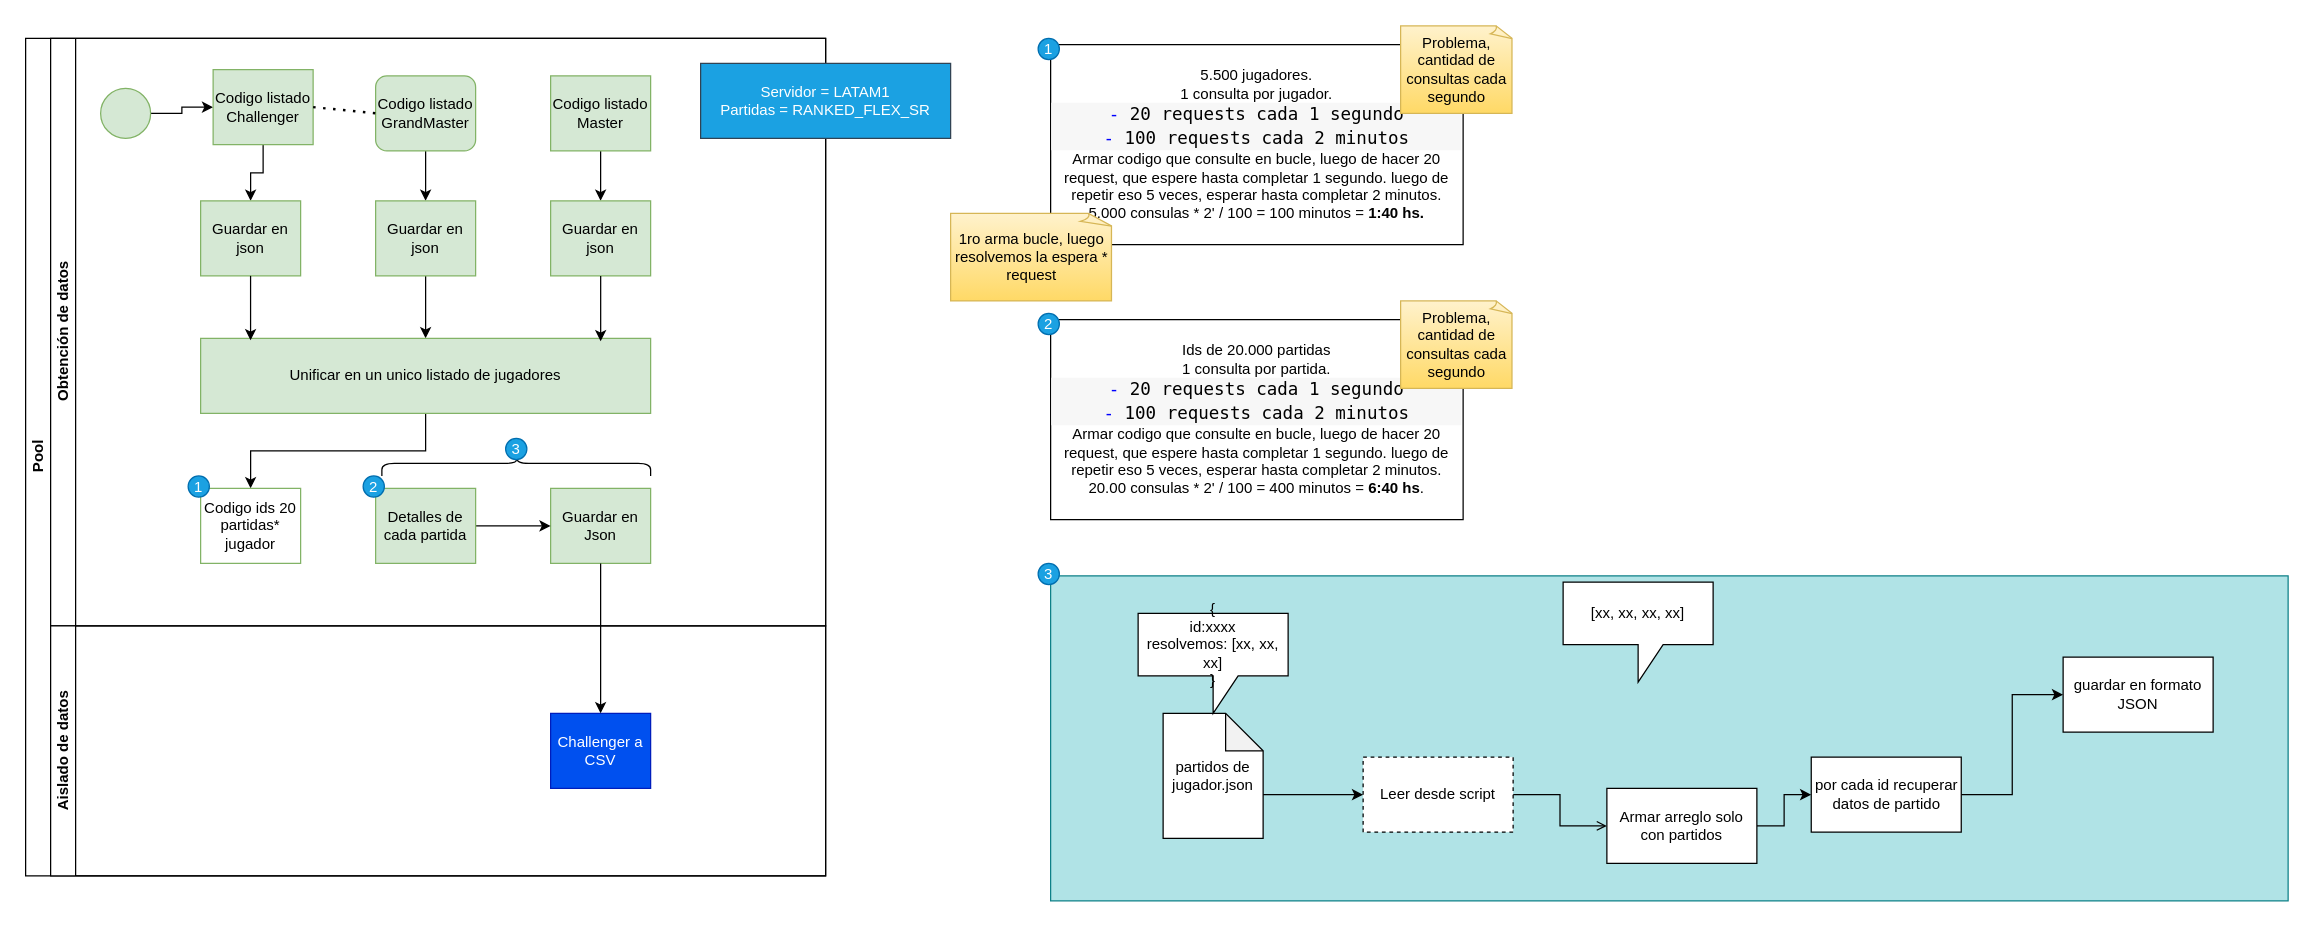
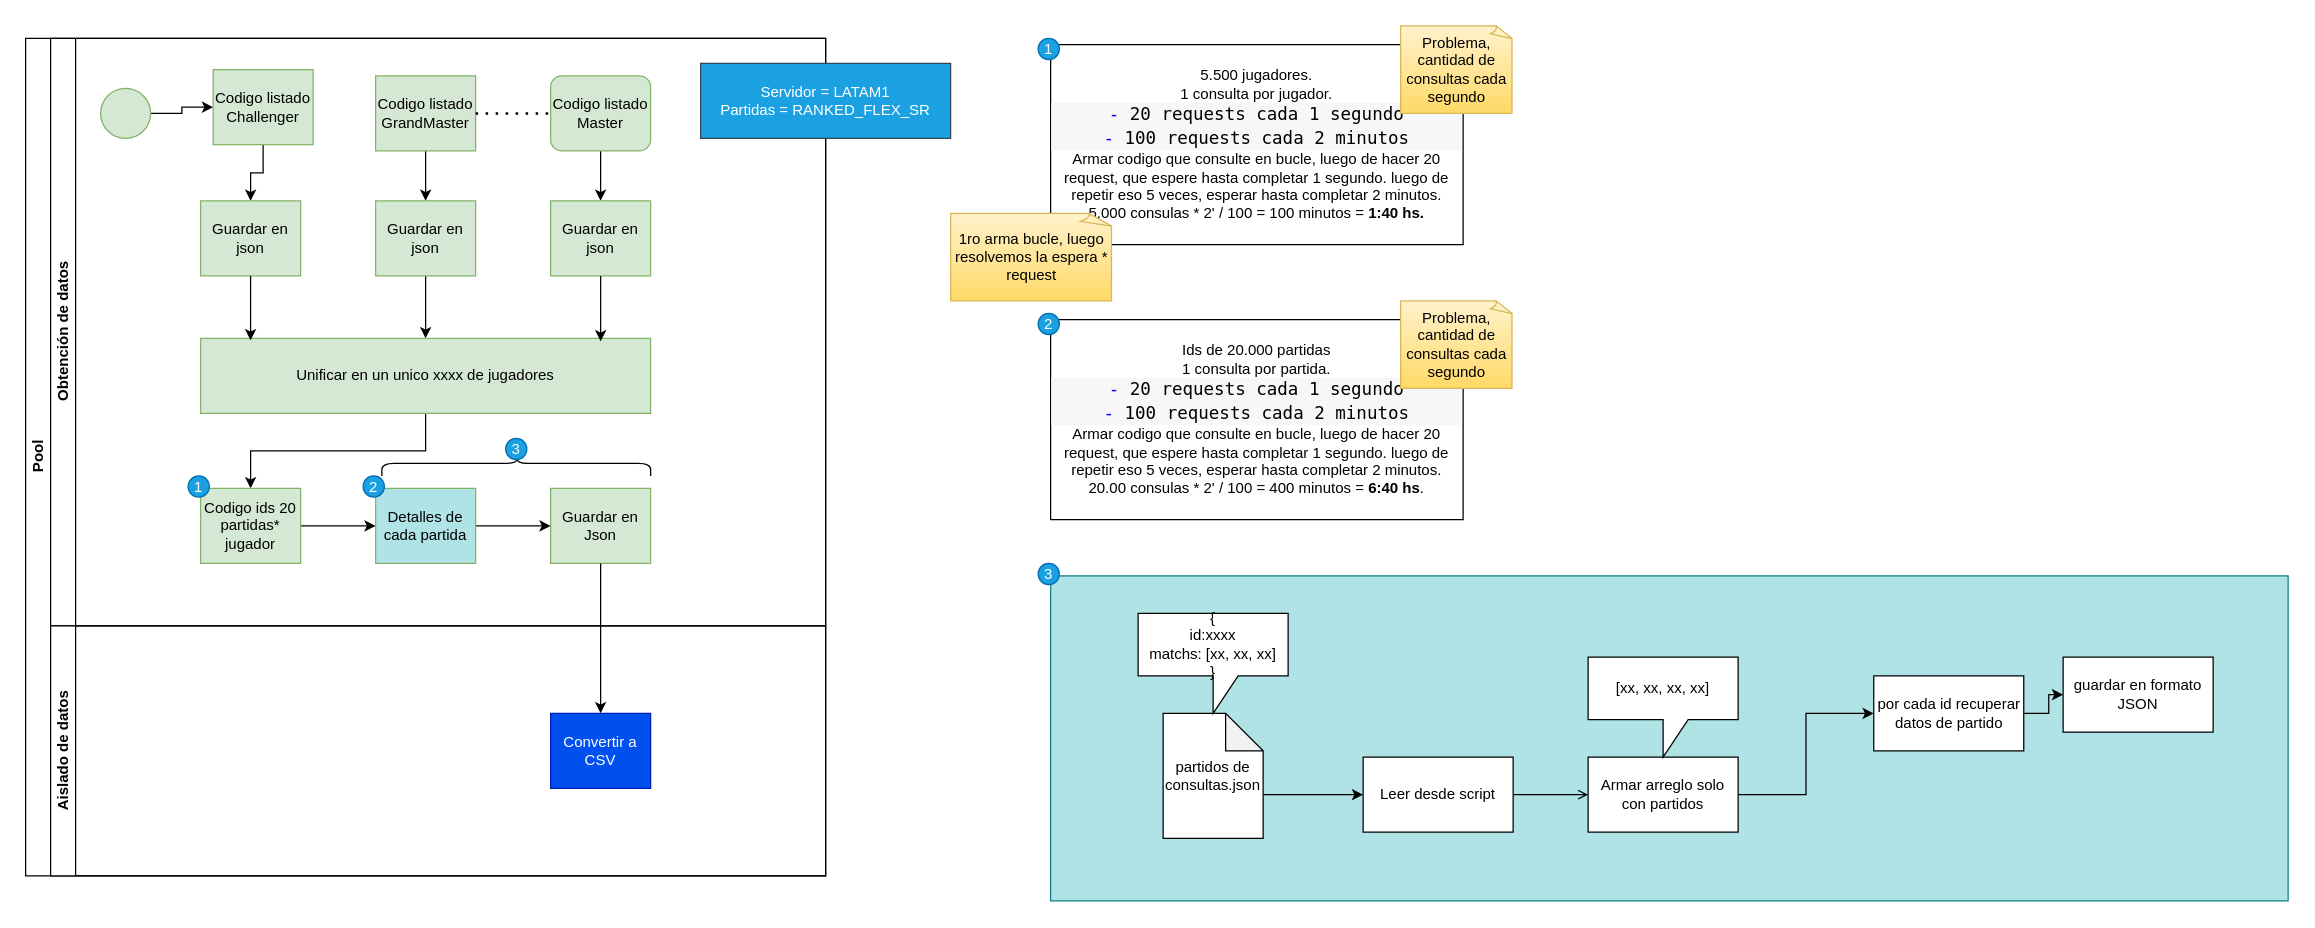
(344, 110) -> none
(426, 113) -> (426, 113)
none -> (514, 113)
(601, 113) -> (601, 113)
(426, 376) -> (426, 376)
(251, 526) -> (251, 526)
none -> (334, 526)
(426, 526) -> (426, 526)
(1638, 632) -> (1663, 707)
(1213, 644) -> (1213, 644)
(601, 751) -> (601, 751)
(1213, 776) -> (1213, 776)
(1438, 794) -> (1438, 794)
(1886, 794) -> (1949, 713)
(1682, 826) -> (1663, 794)
